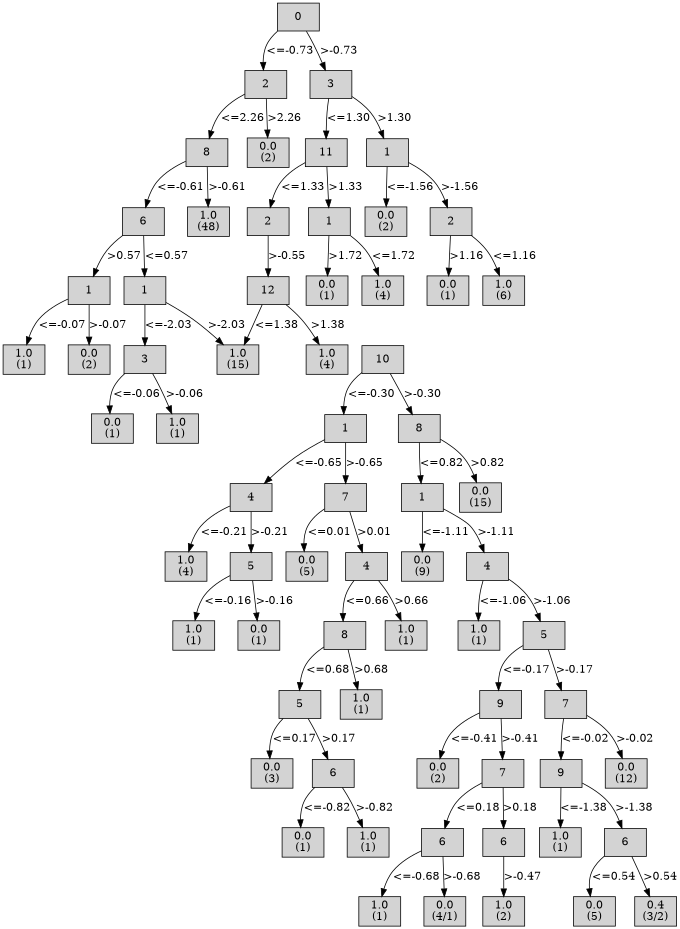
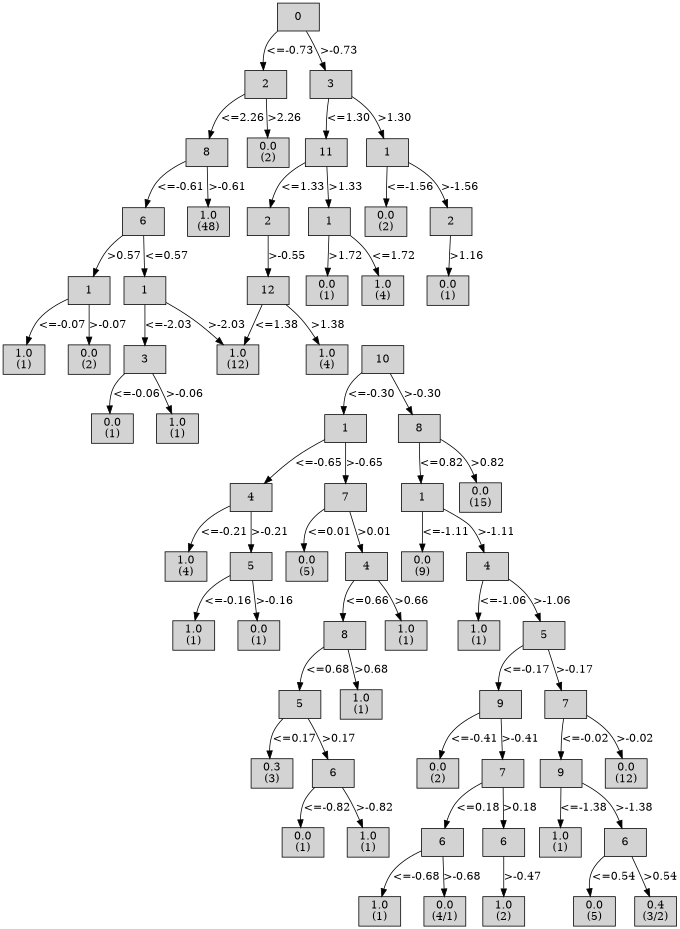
(504, 291) -> none
(238, 360) -> (238, 360)
(272, 773) -> (272, 773)
